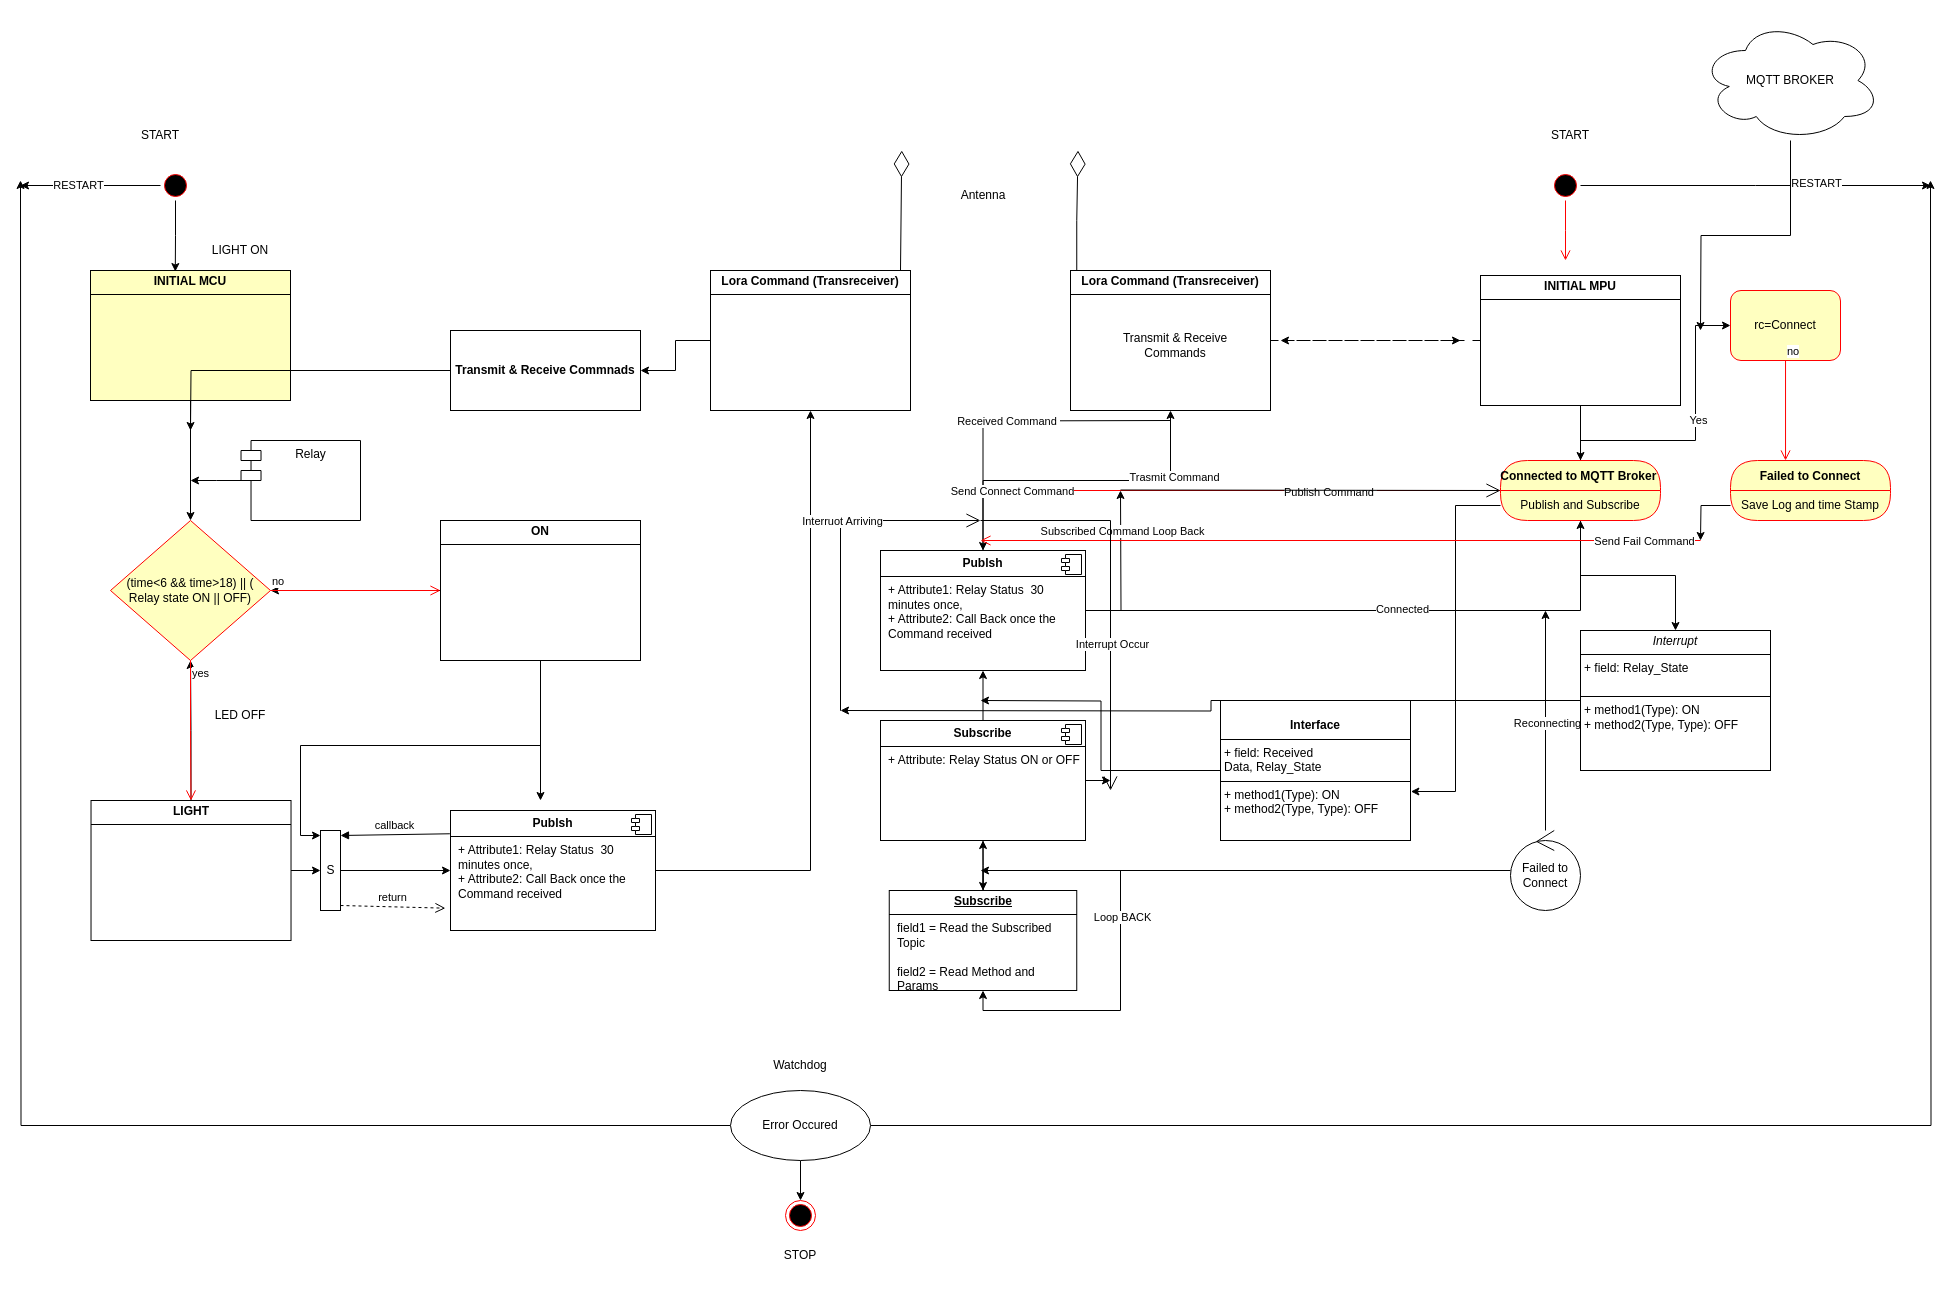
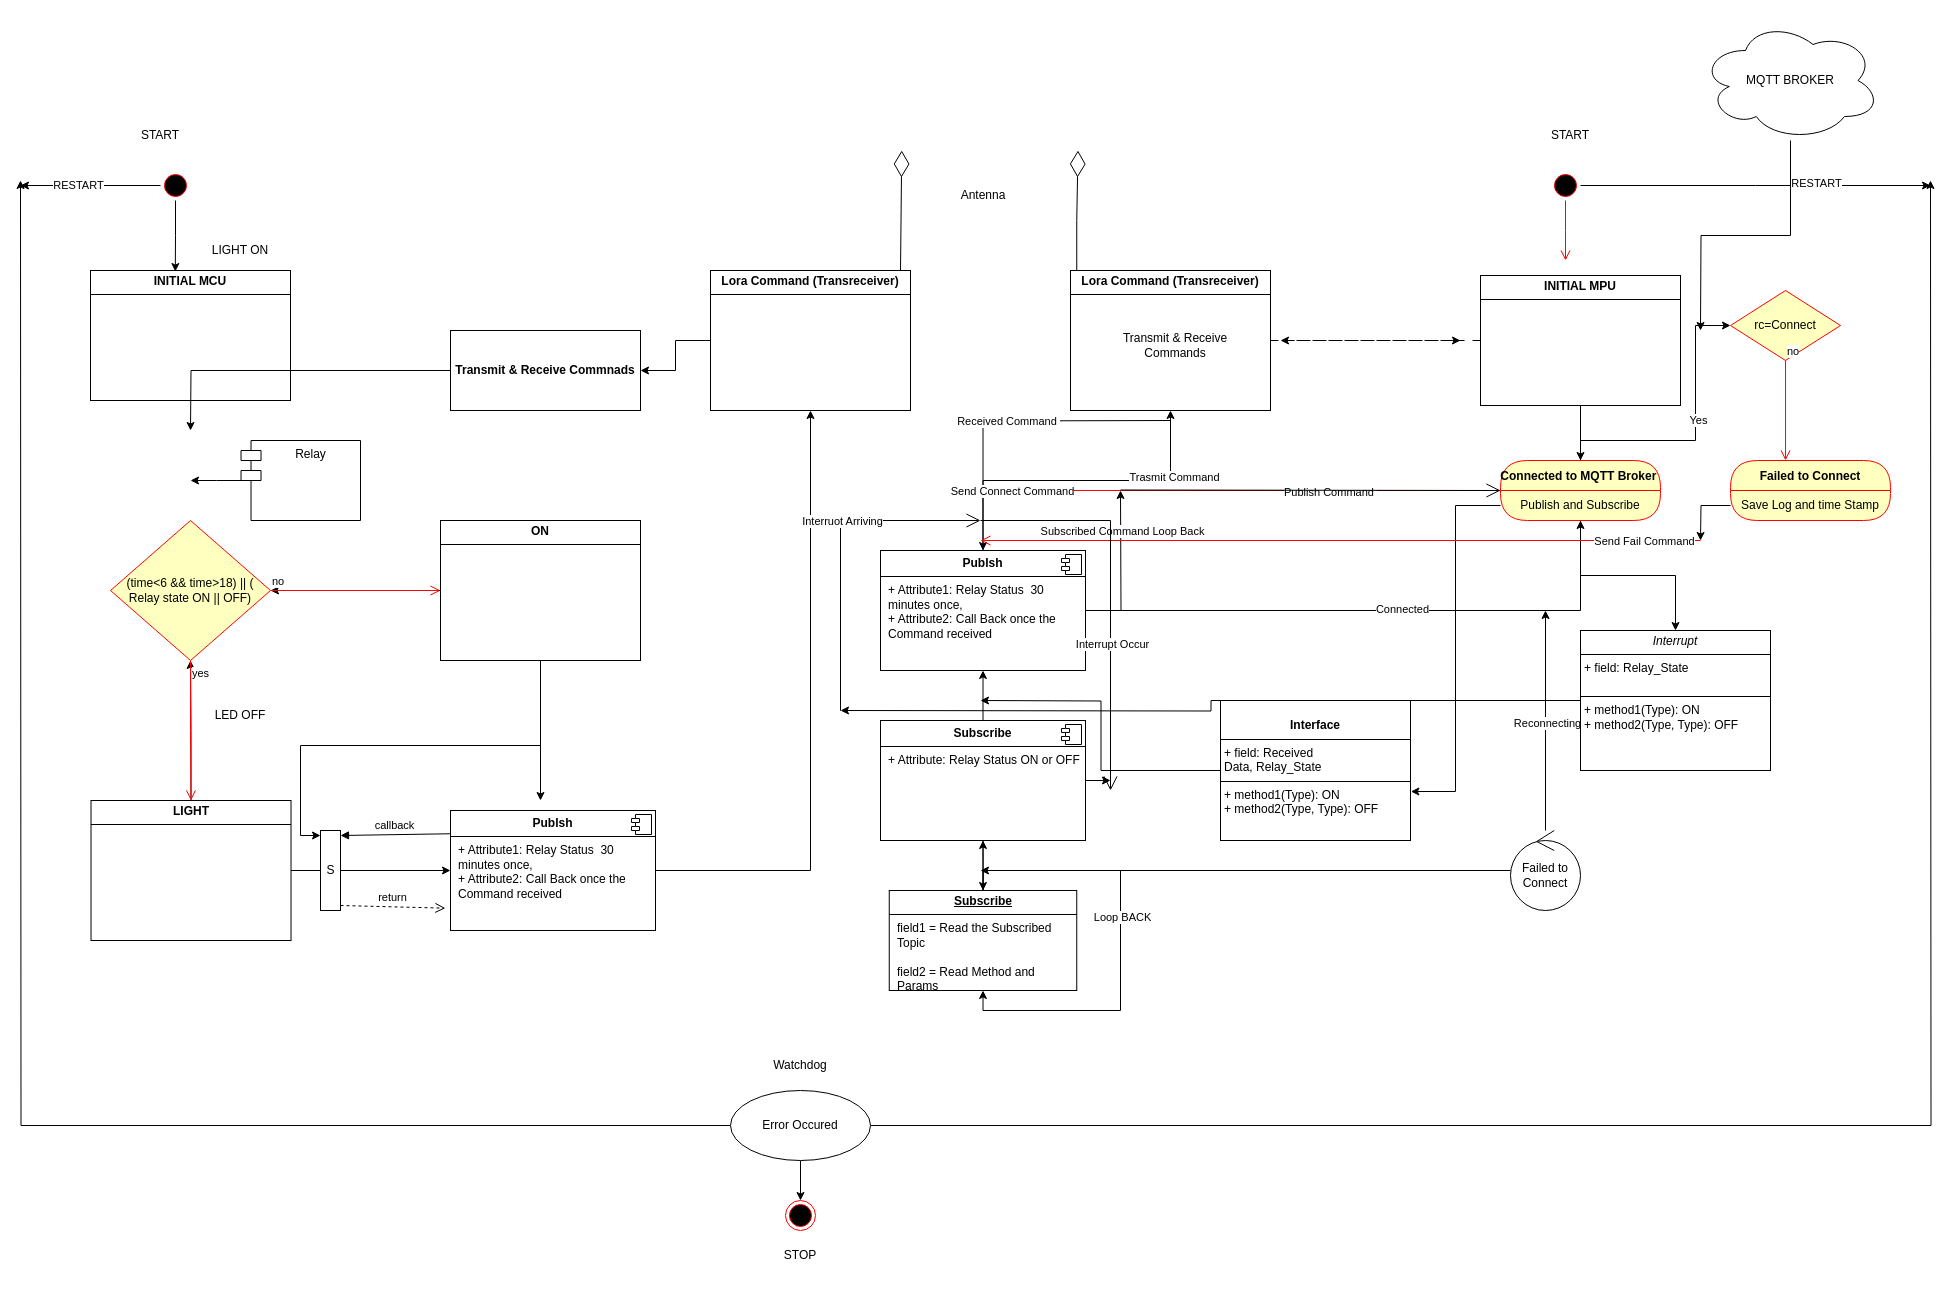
(1786, 326) -> (1786, 326)
(191, 336) -> (191, 336)
(191, 471) -> none
(312, 871) -> (315, 871)
